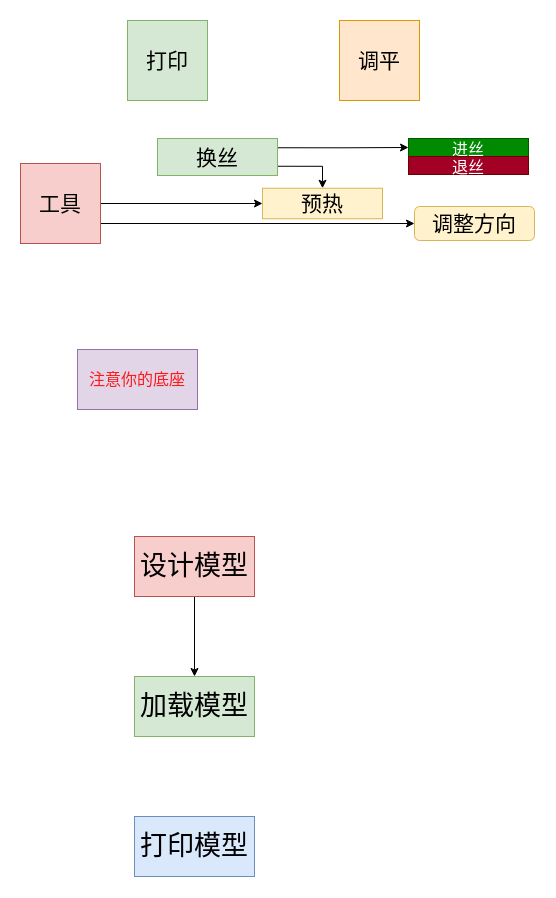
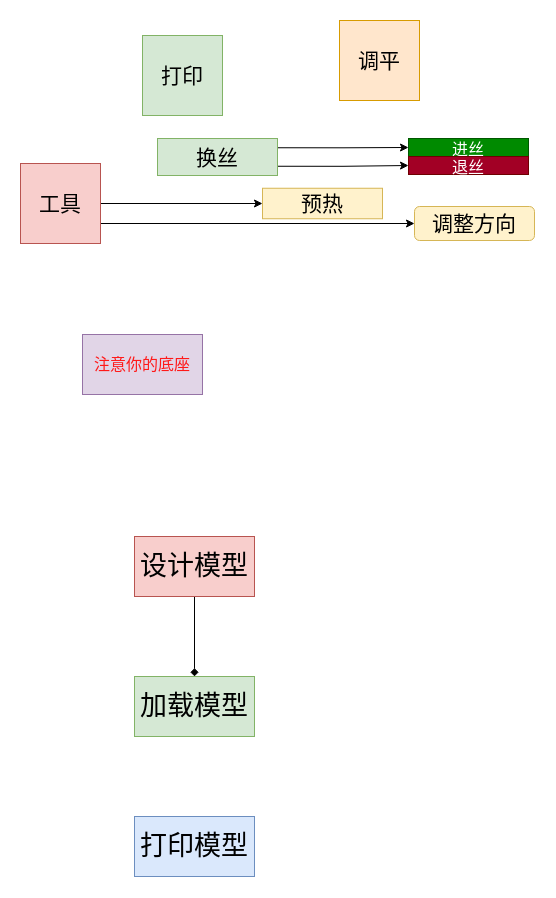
(168, 61) -> (183, 76)
(323, 173) -> (361, 166)
(138, 380) -> (143, 365)
(195, 668) -> (195, 668)
